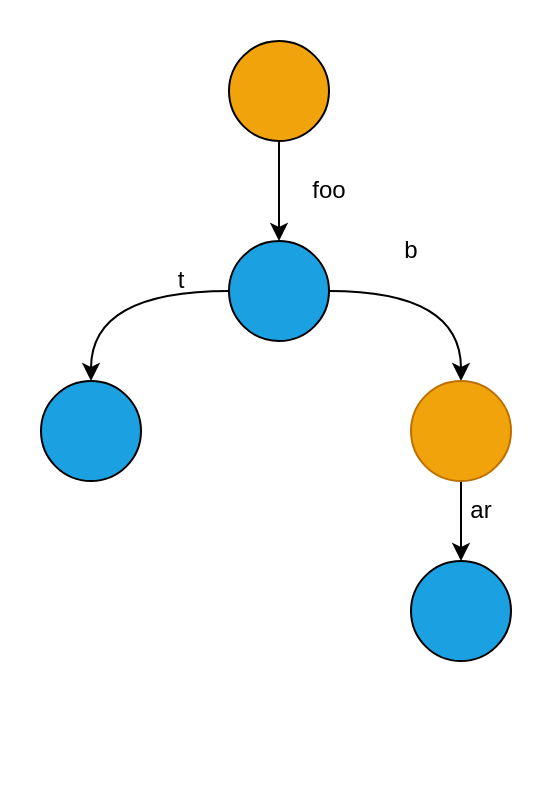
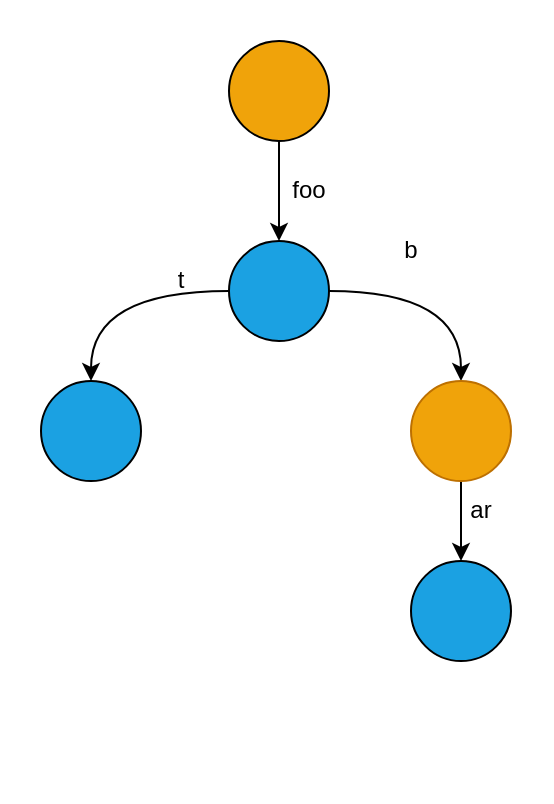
(329, 191) -> (309, 191)
